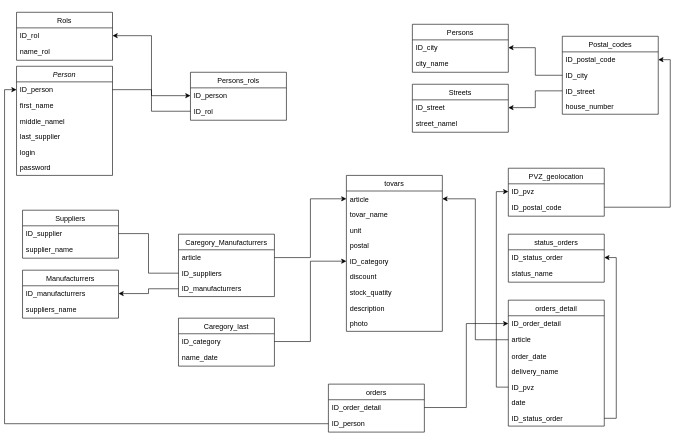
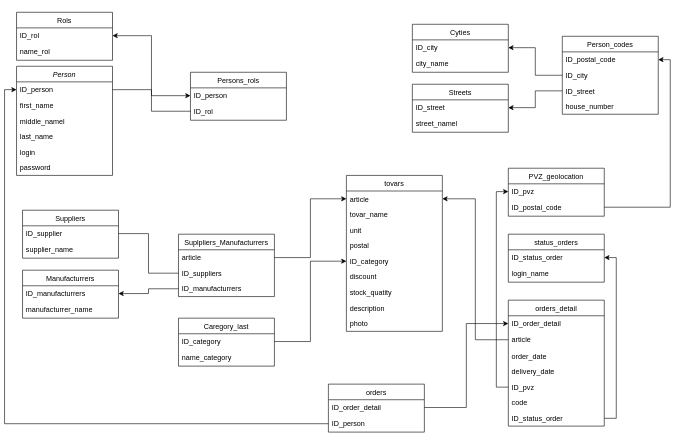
(460, 32) -> (460, 32)
(610, 44) -> (610, 44)
(43, 137) -> (37, 137)
(226, 242) -> (226, 242)
(534, 274) -> (530, 274)
(52, 310) -> (62, 310)
(200, 358) -> (208, 358)
(536, 372) -> (536, 372)
(520, 403) -> (520, 403)
